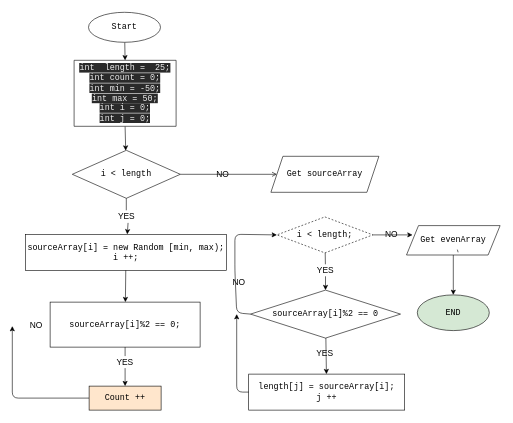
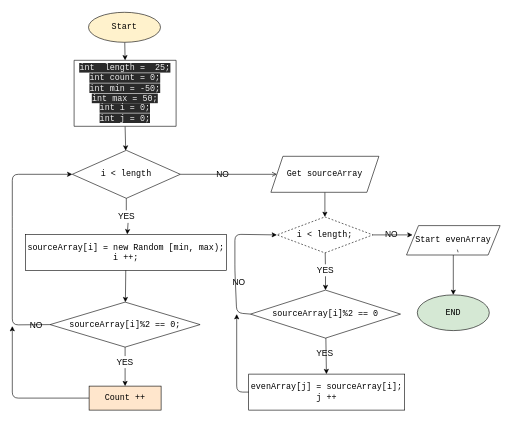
(125, 27) -> (125, 27)
none -> (325, 211)
(453, 240) -> (453, 240)
none -> (14, 323)
(125, 325) -> (125, 325)
(327, 392) -> (327, 392)
